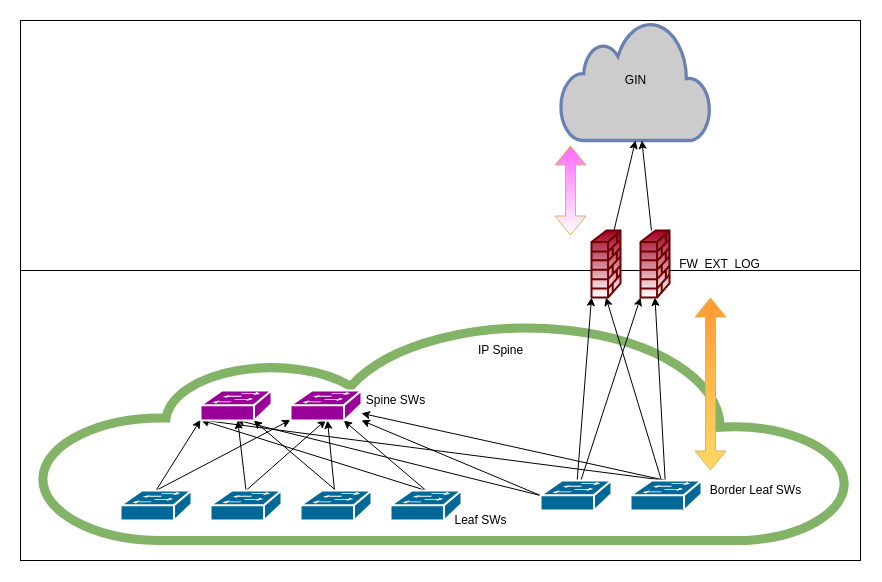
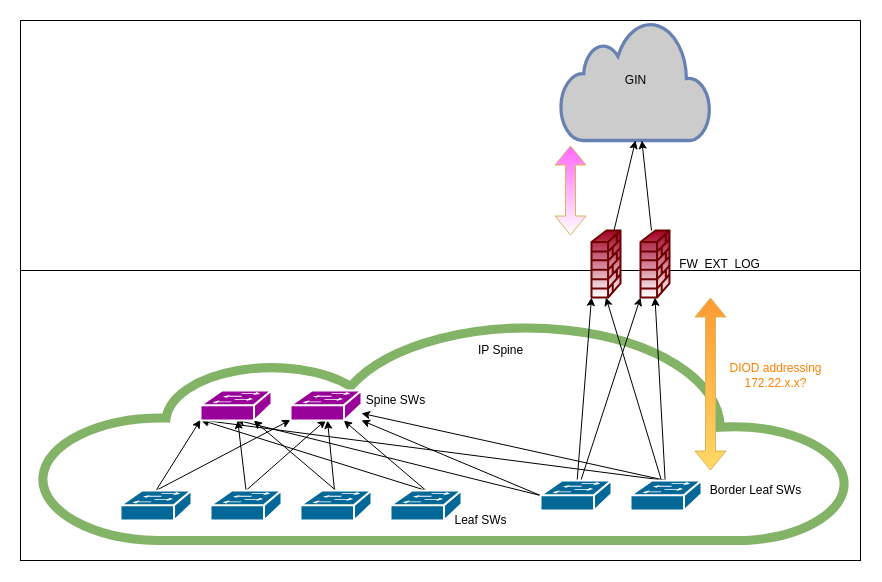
none -> (776, 376)
